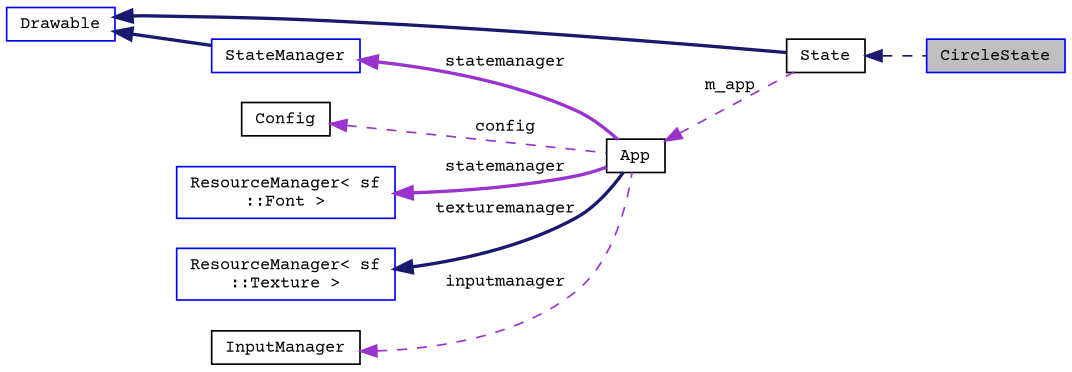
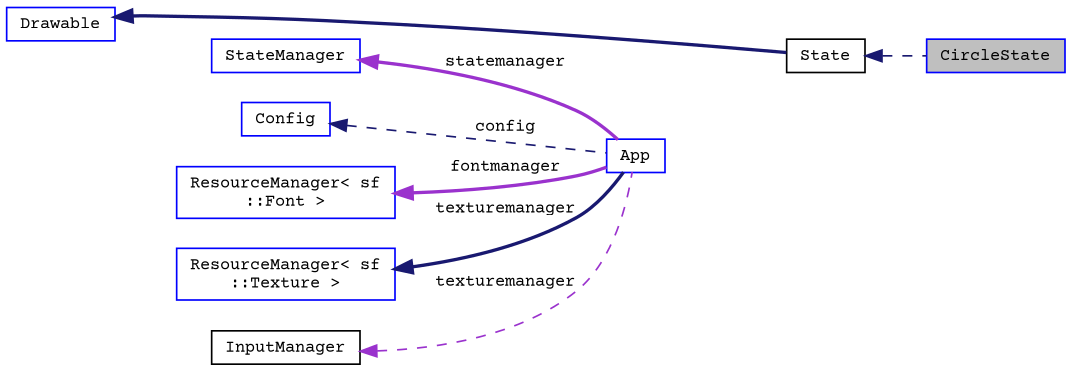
(172, 40) -> none
(737, 103) -> none
(286, 119) -> (286, 119)
(477, 139) -> (477, 139)
(636, 156) -> (636, 156)
(501, 167) -> (501, 167)
(501, 282) -> (501, 282)
